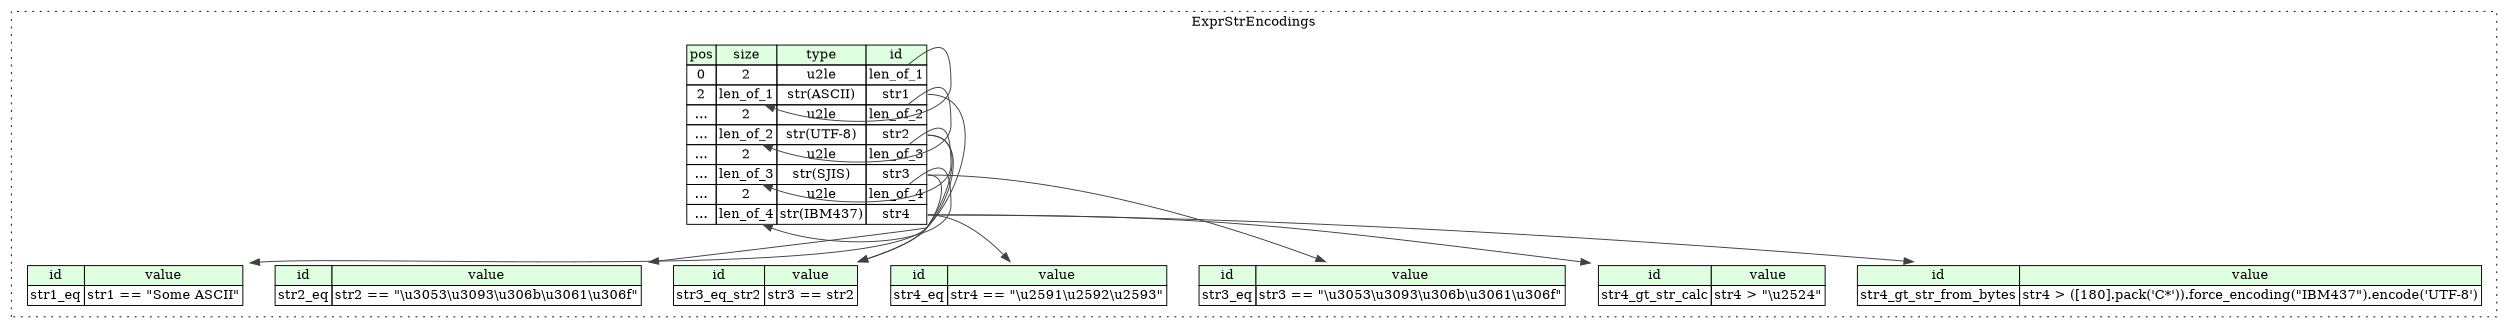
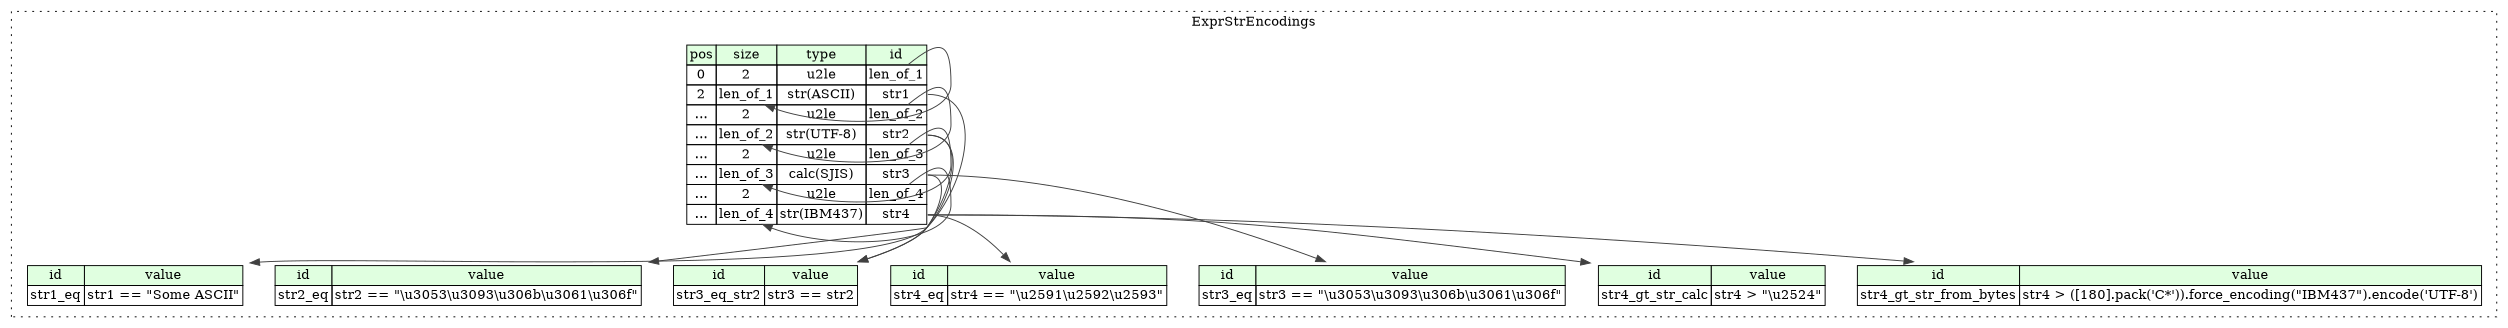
(821, 174) -> (821, 174)
